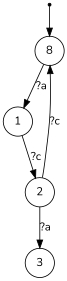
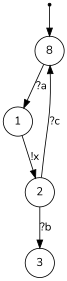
(36, 157) -> (35, 157)
(46, 228) -> (46, 228)
